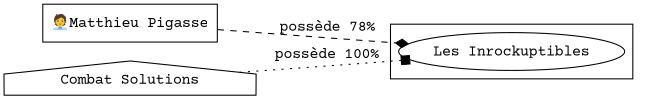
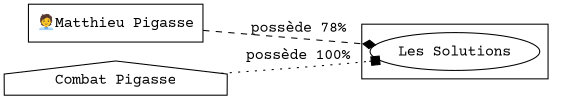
(512, 52) -> (455, 52)
(130, 80) -> (116, 80)
